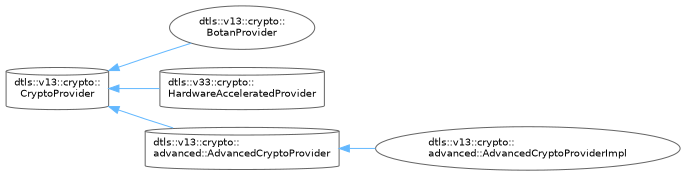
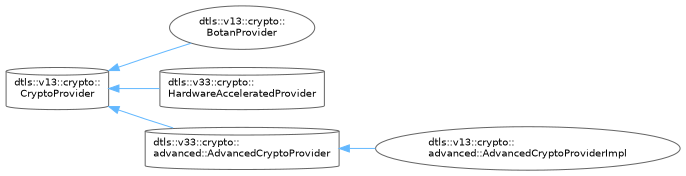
(242, 148) -> (242, 148)
